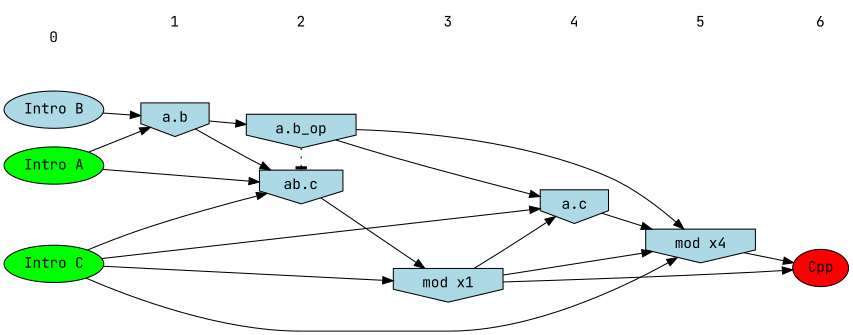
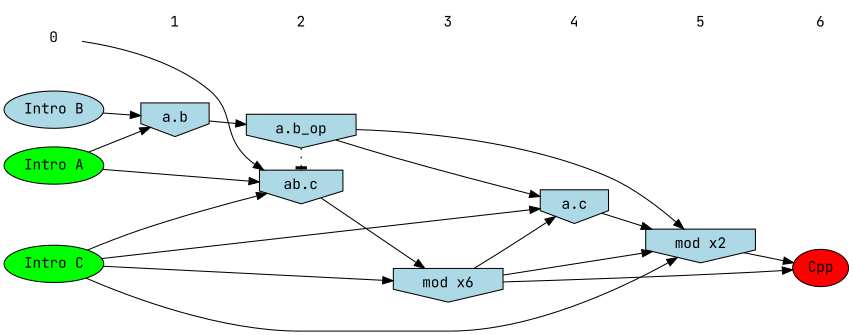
(228, 147) -> (189, 76)
(701, 244) -> (701, 244)
(448, 284) -> (448, 284)
